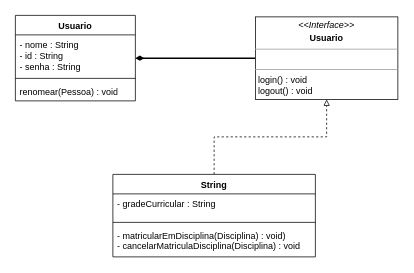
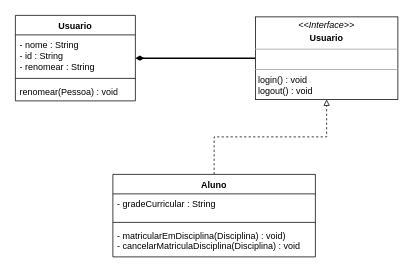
(54, 56) -> (62, 56)
(214, 185) -> (214, 185)
